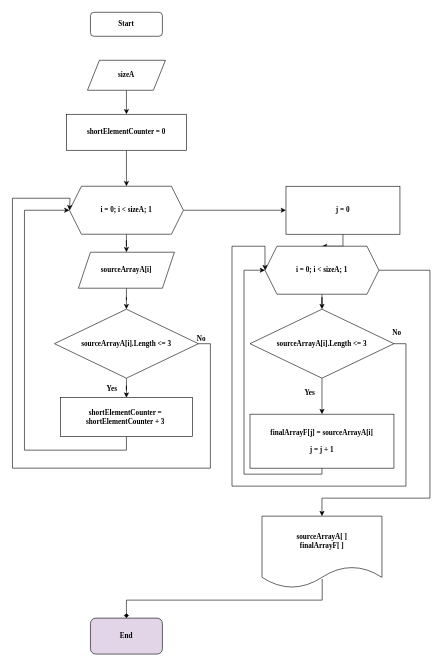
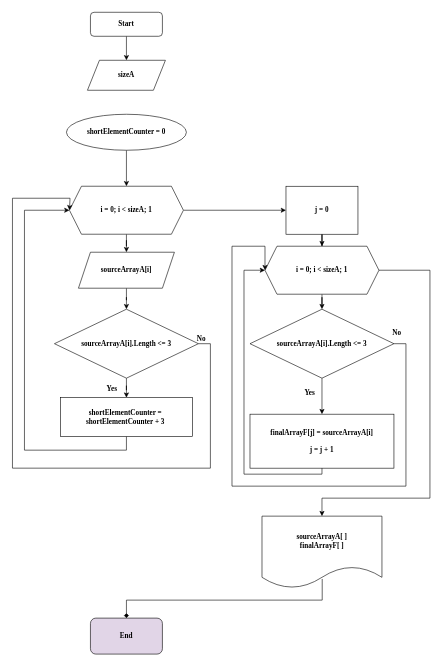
none -> (126, 46)
(126, 100) -> none
(126, 132) -> (126, 132)
(343, 210) -> (322, 210)
